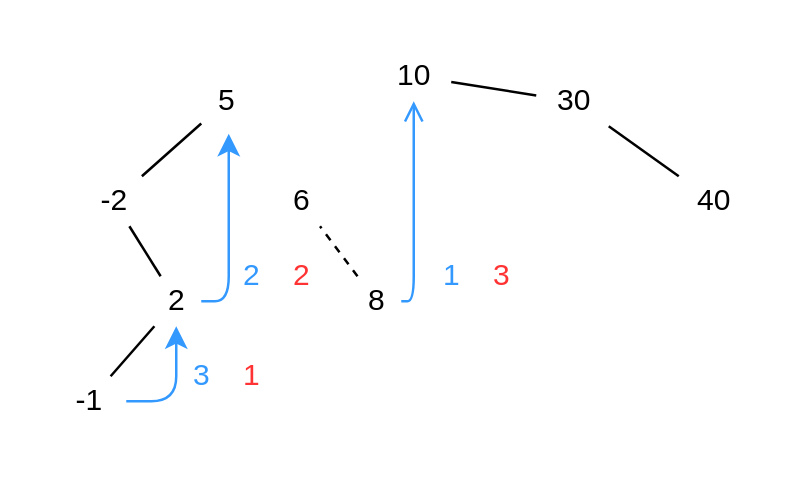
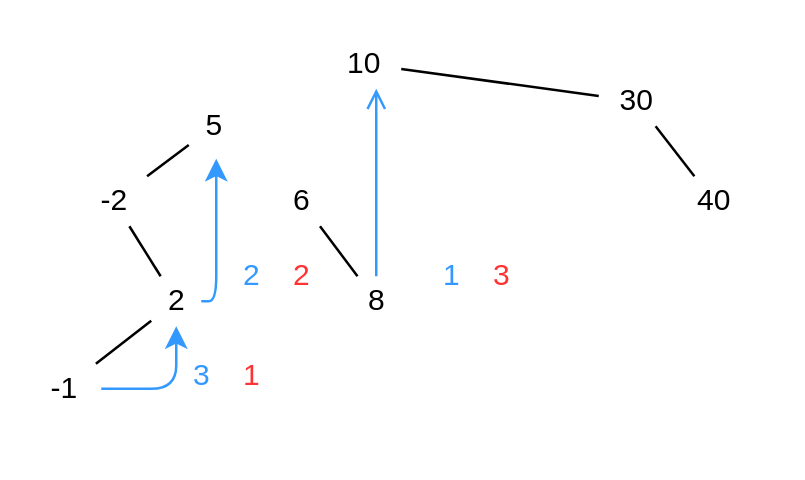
(414, 76) -> (364, 64)
(226, 101) -> (214, 126)
(574, 101) -> (636, 101)
(338, 250) -> (338, 250)
(89, 401) -> (64, 389)
